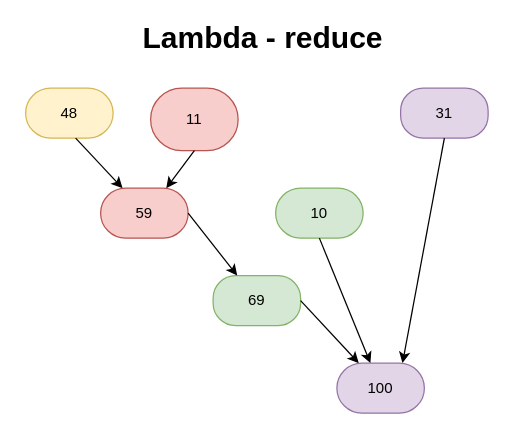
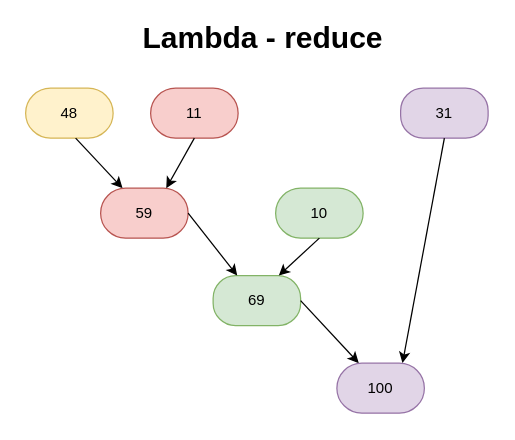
(194, 119) -> (194, 113)
(343, 296) -> (302, 254)
